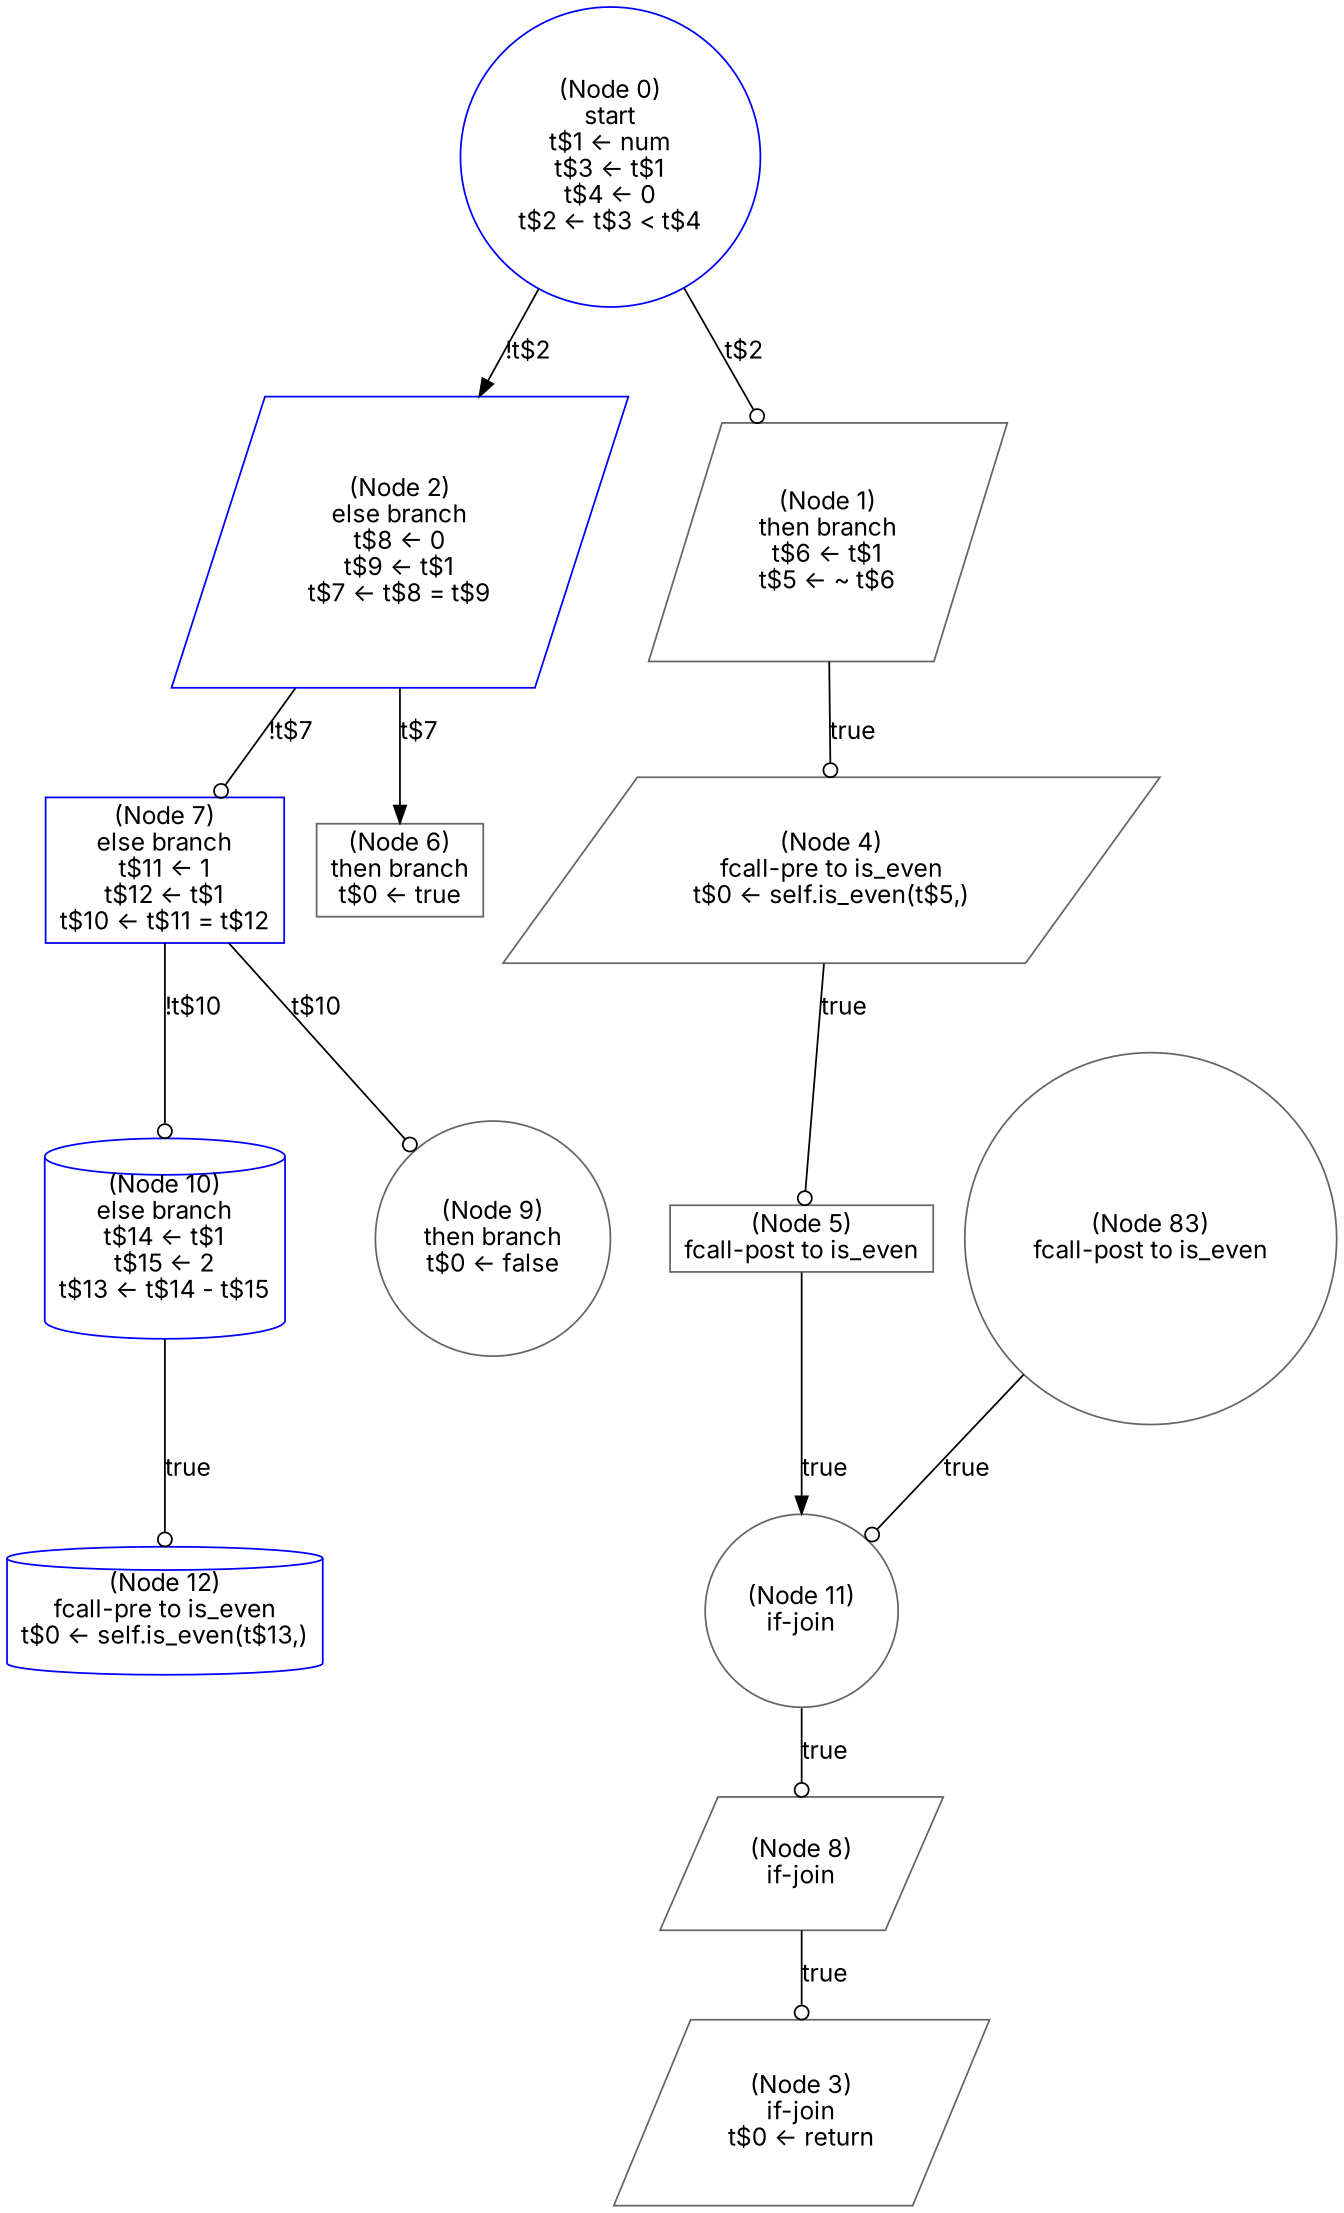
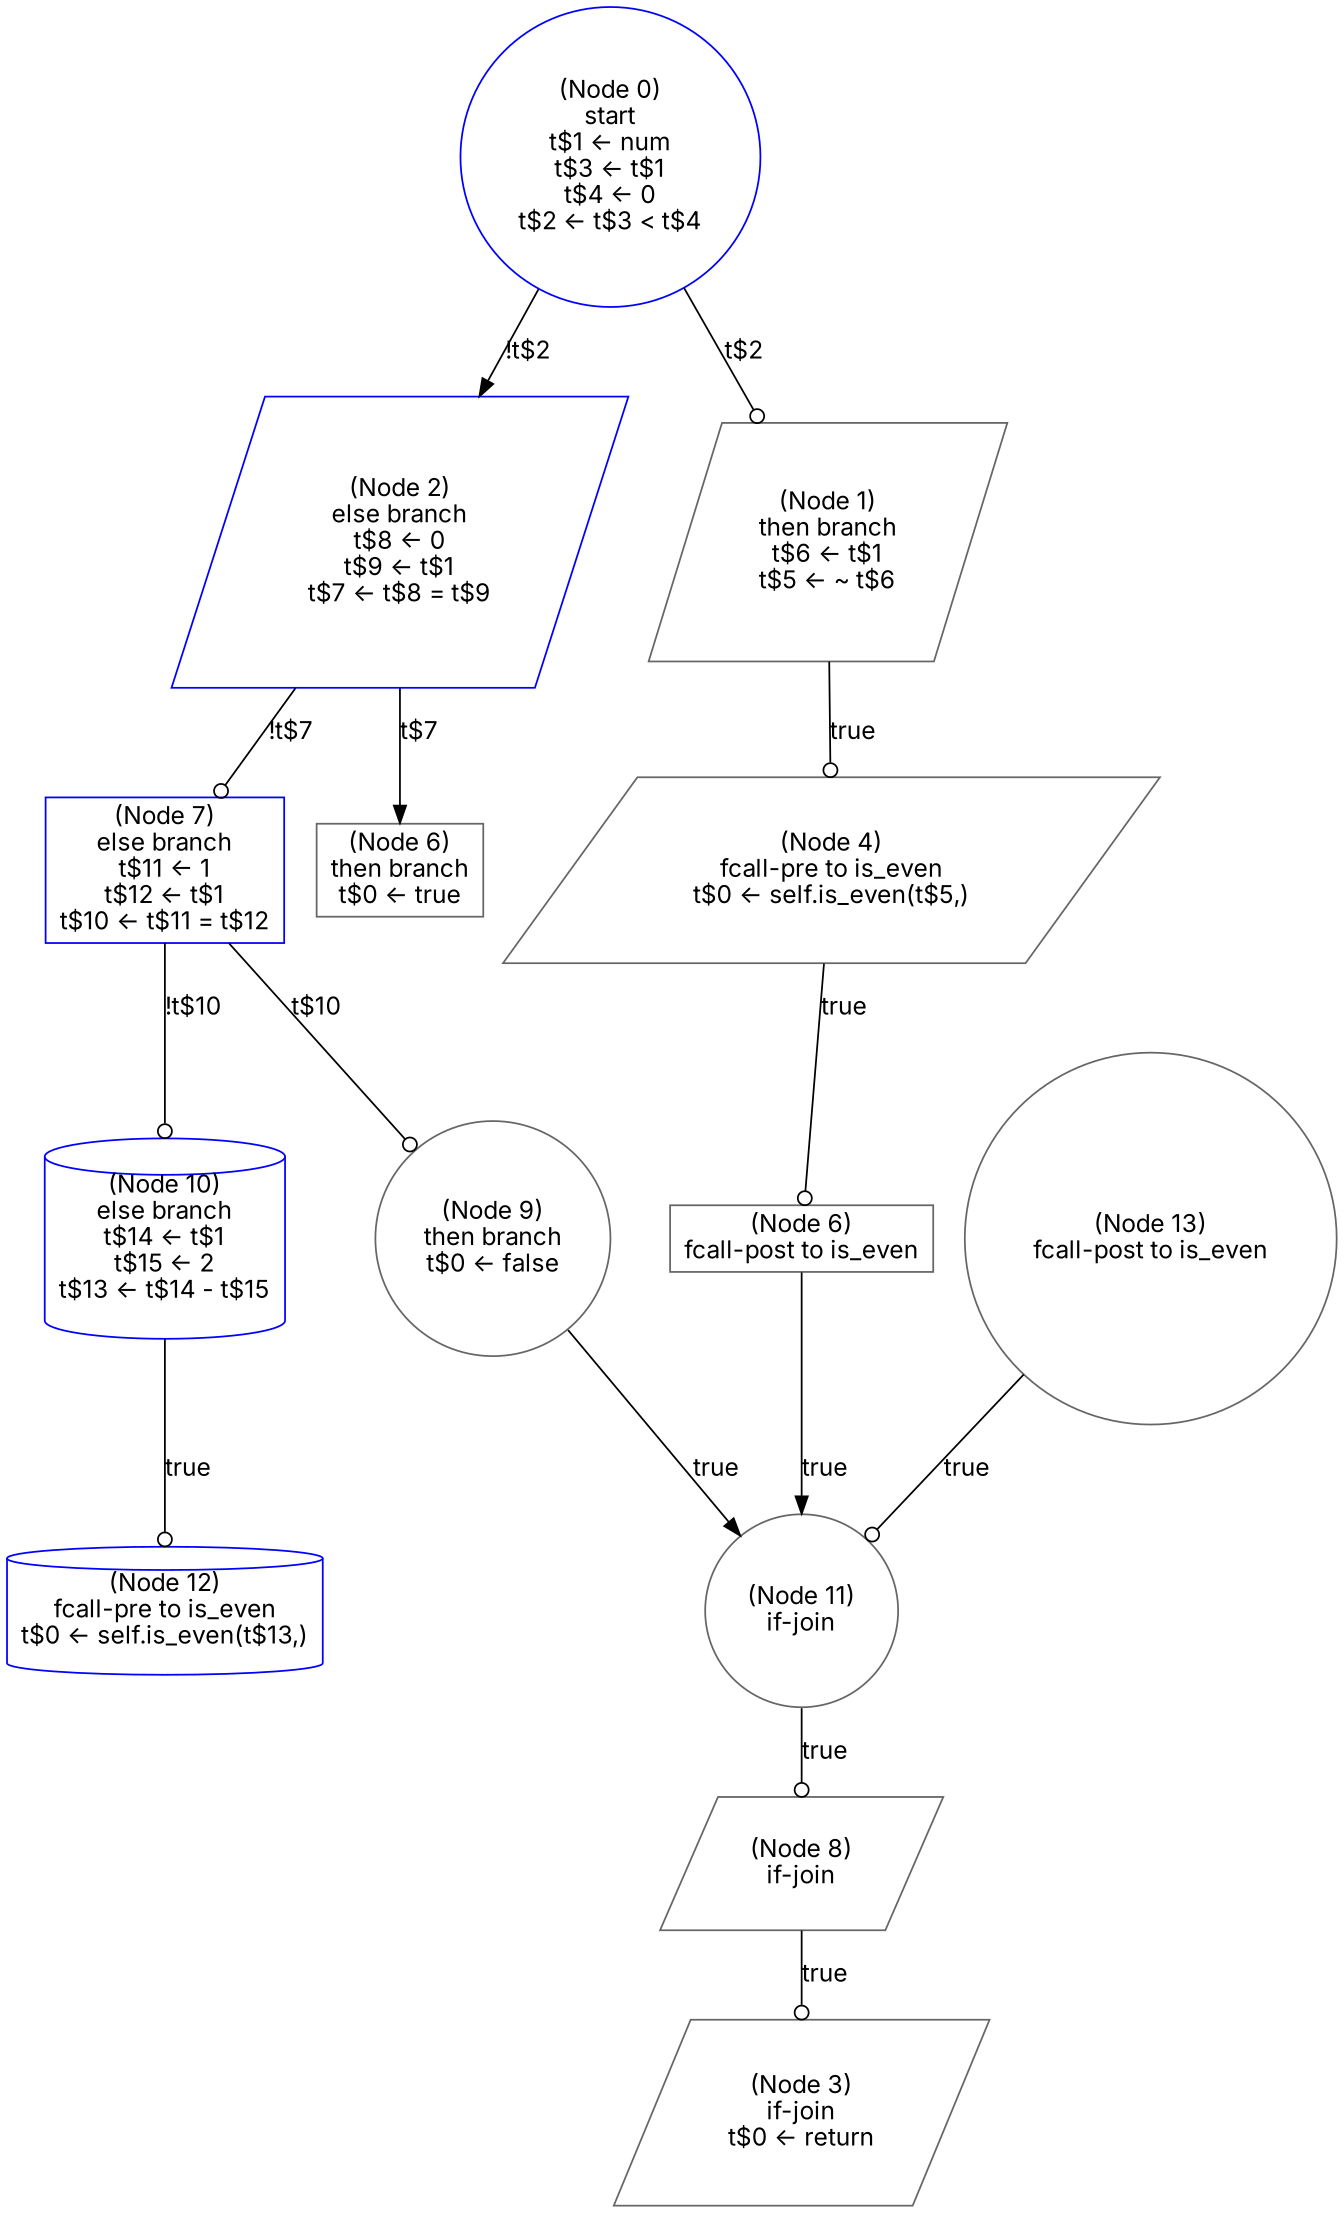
(802, 1239) -> (802, 1239)
(1151, 1239) -> (1151, 1239)
none -> (648, 1426)
